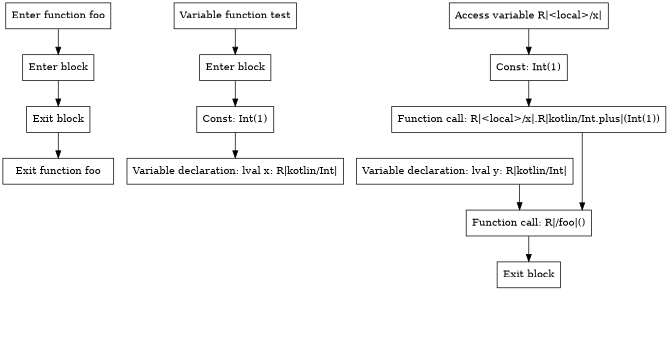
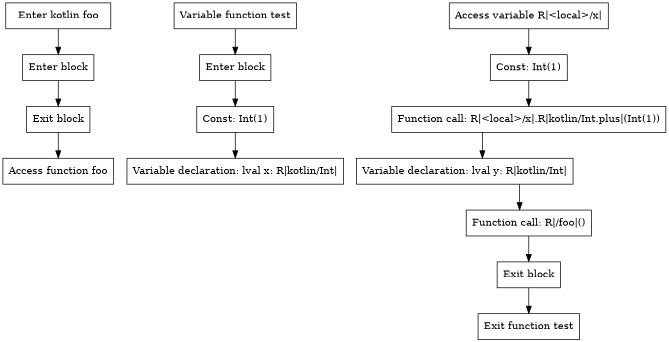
(58, 16) -> (58, 16)
(582, 168) -> (482, 142)
(58, 171) -> (58, 171)
none -> (529, 327)
